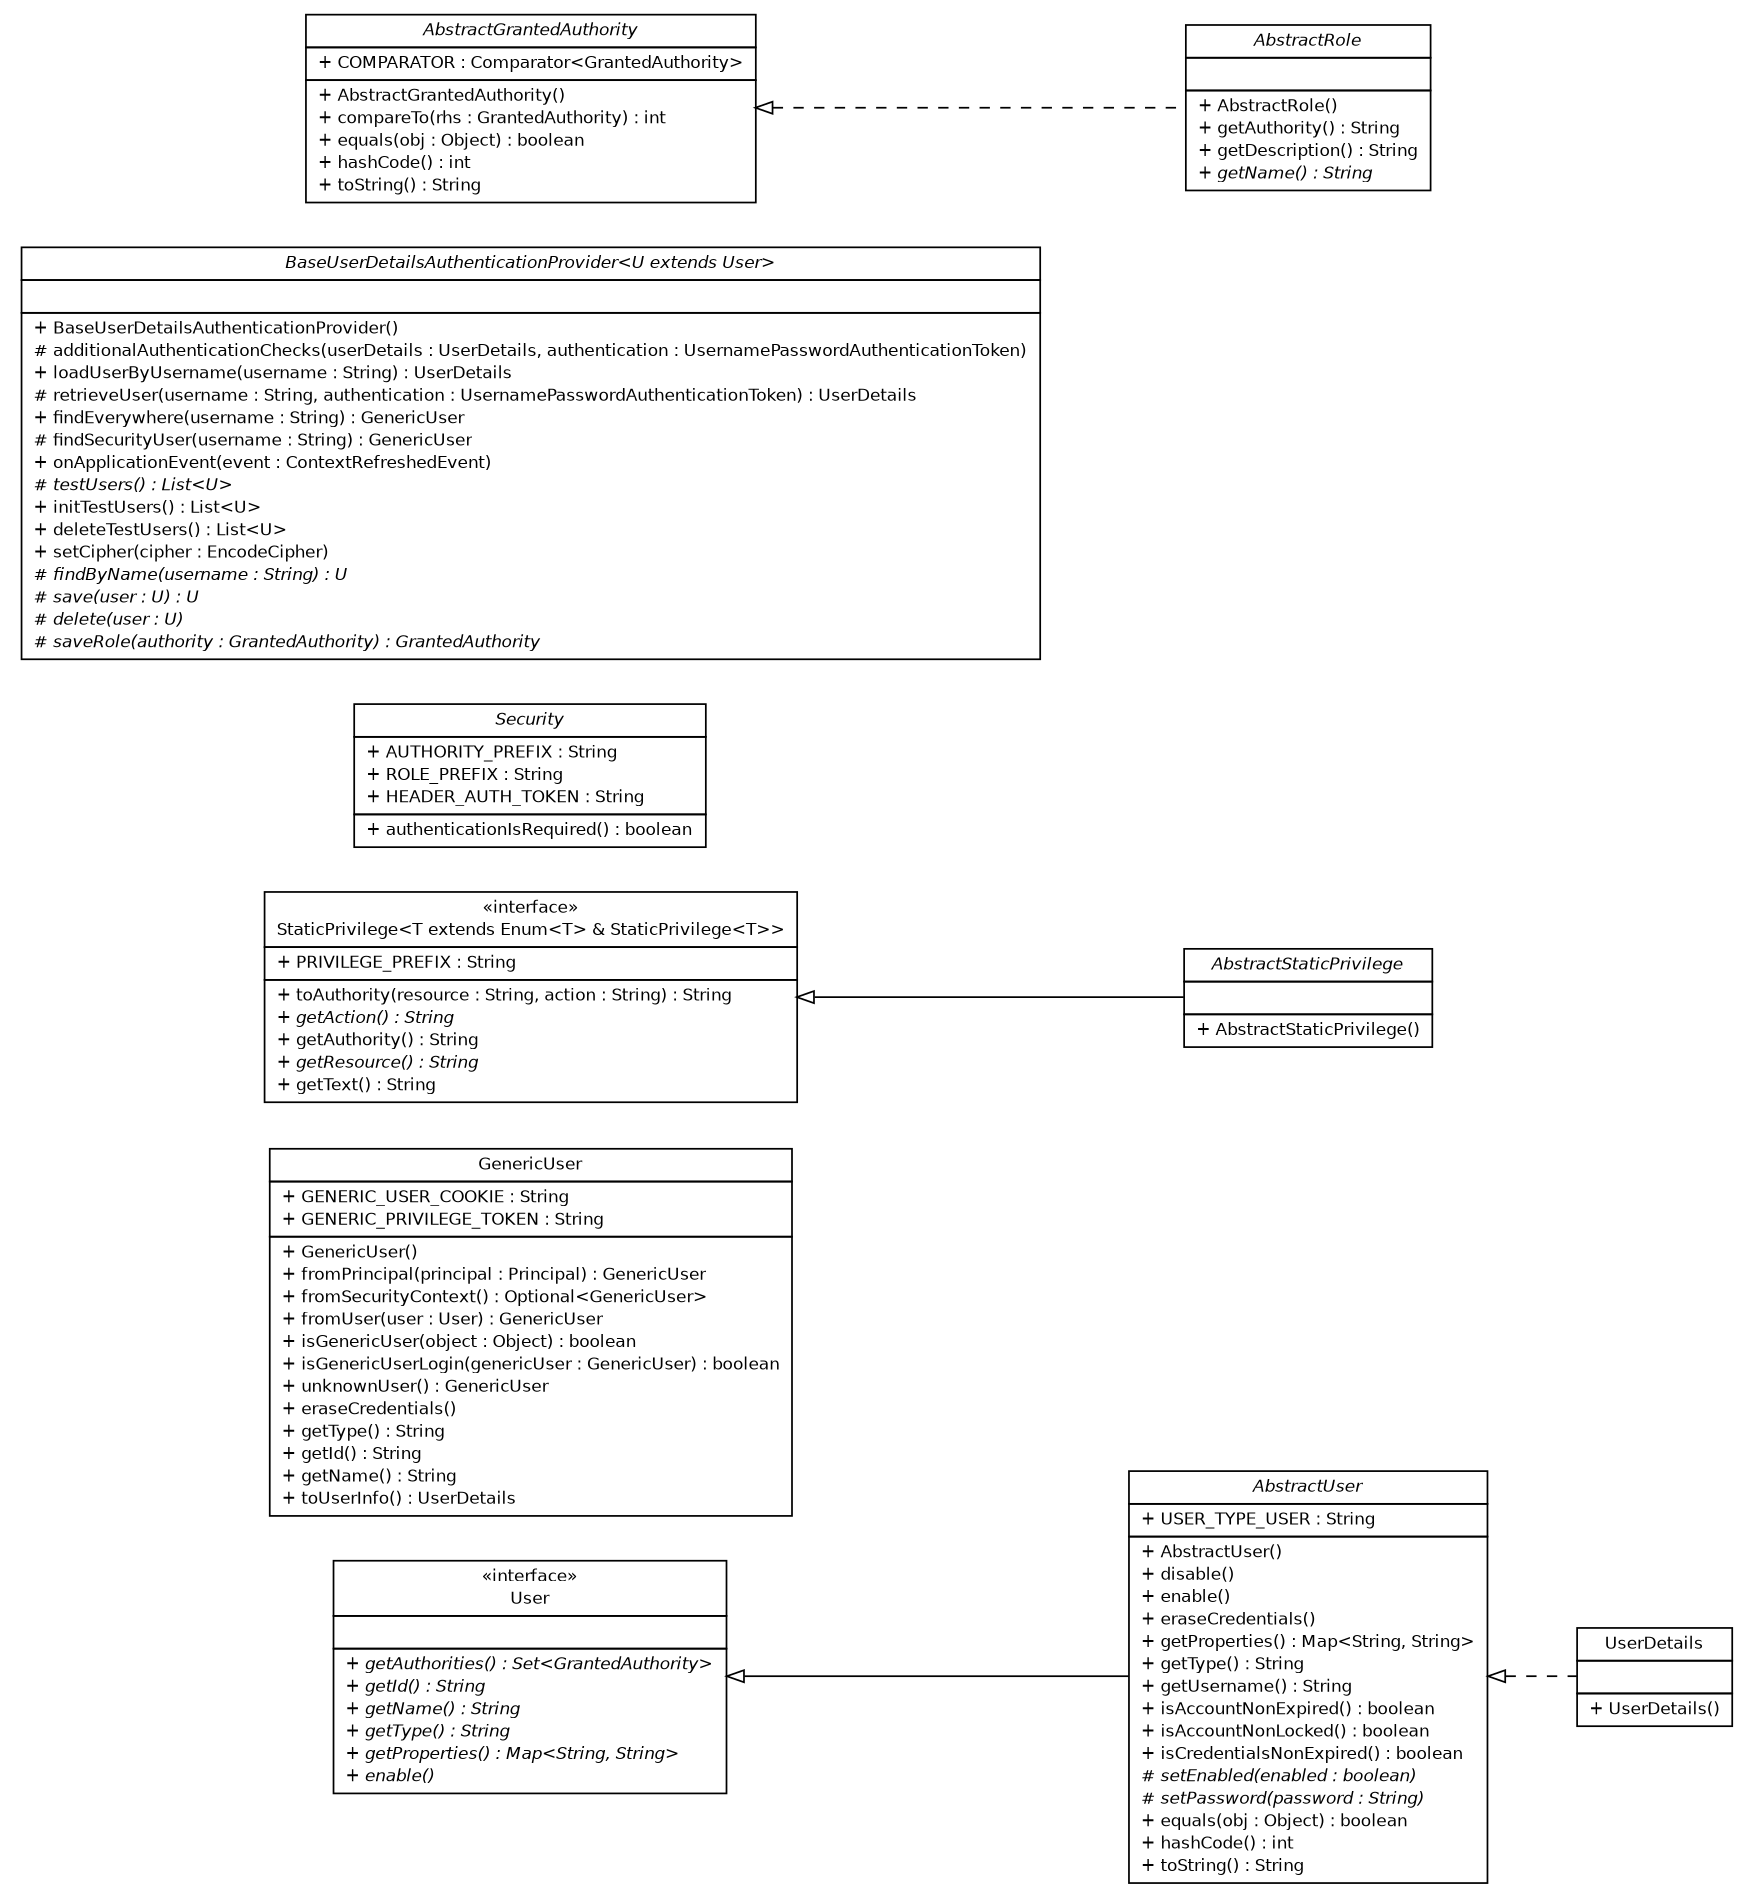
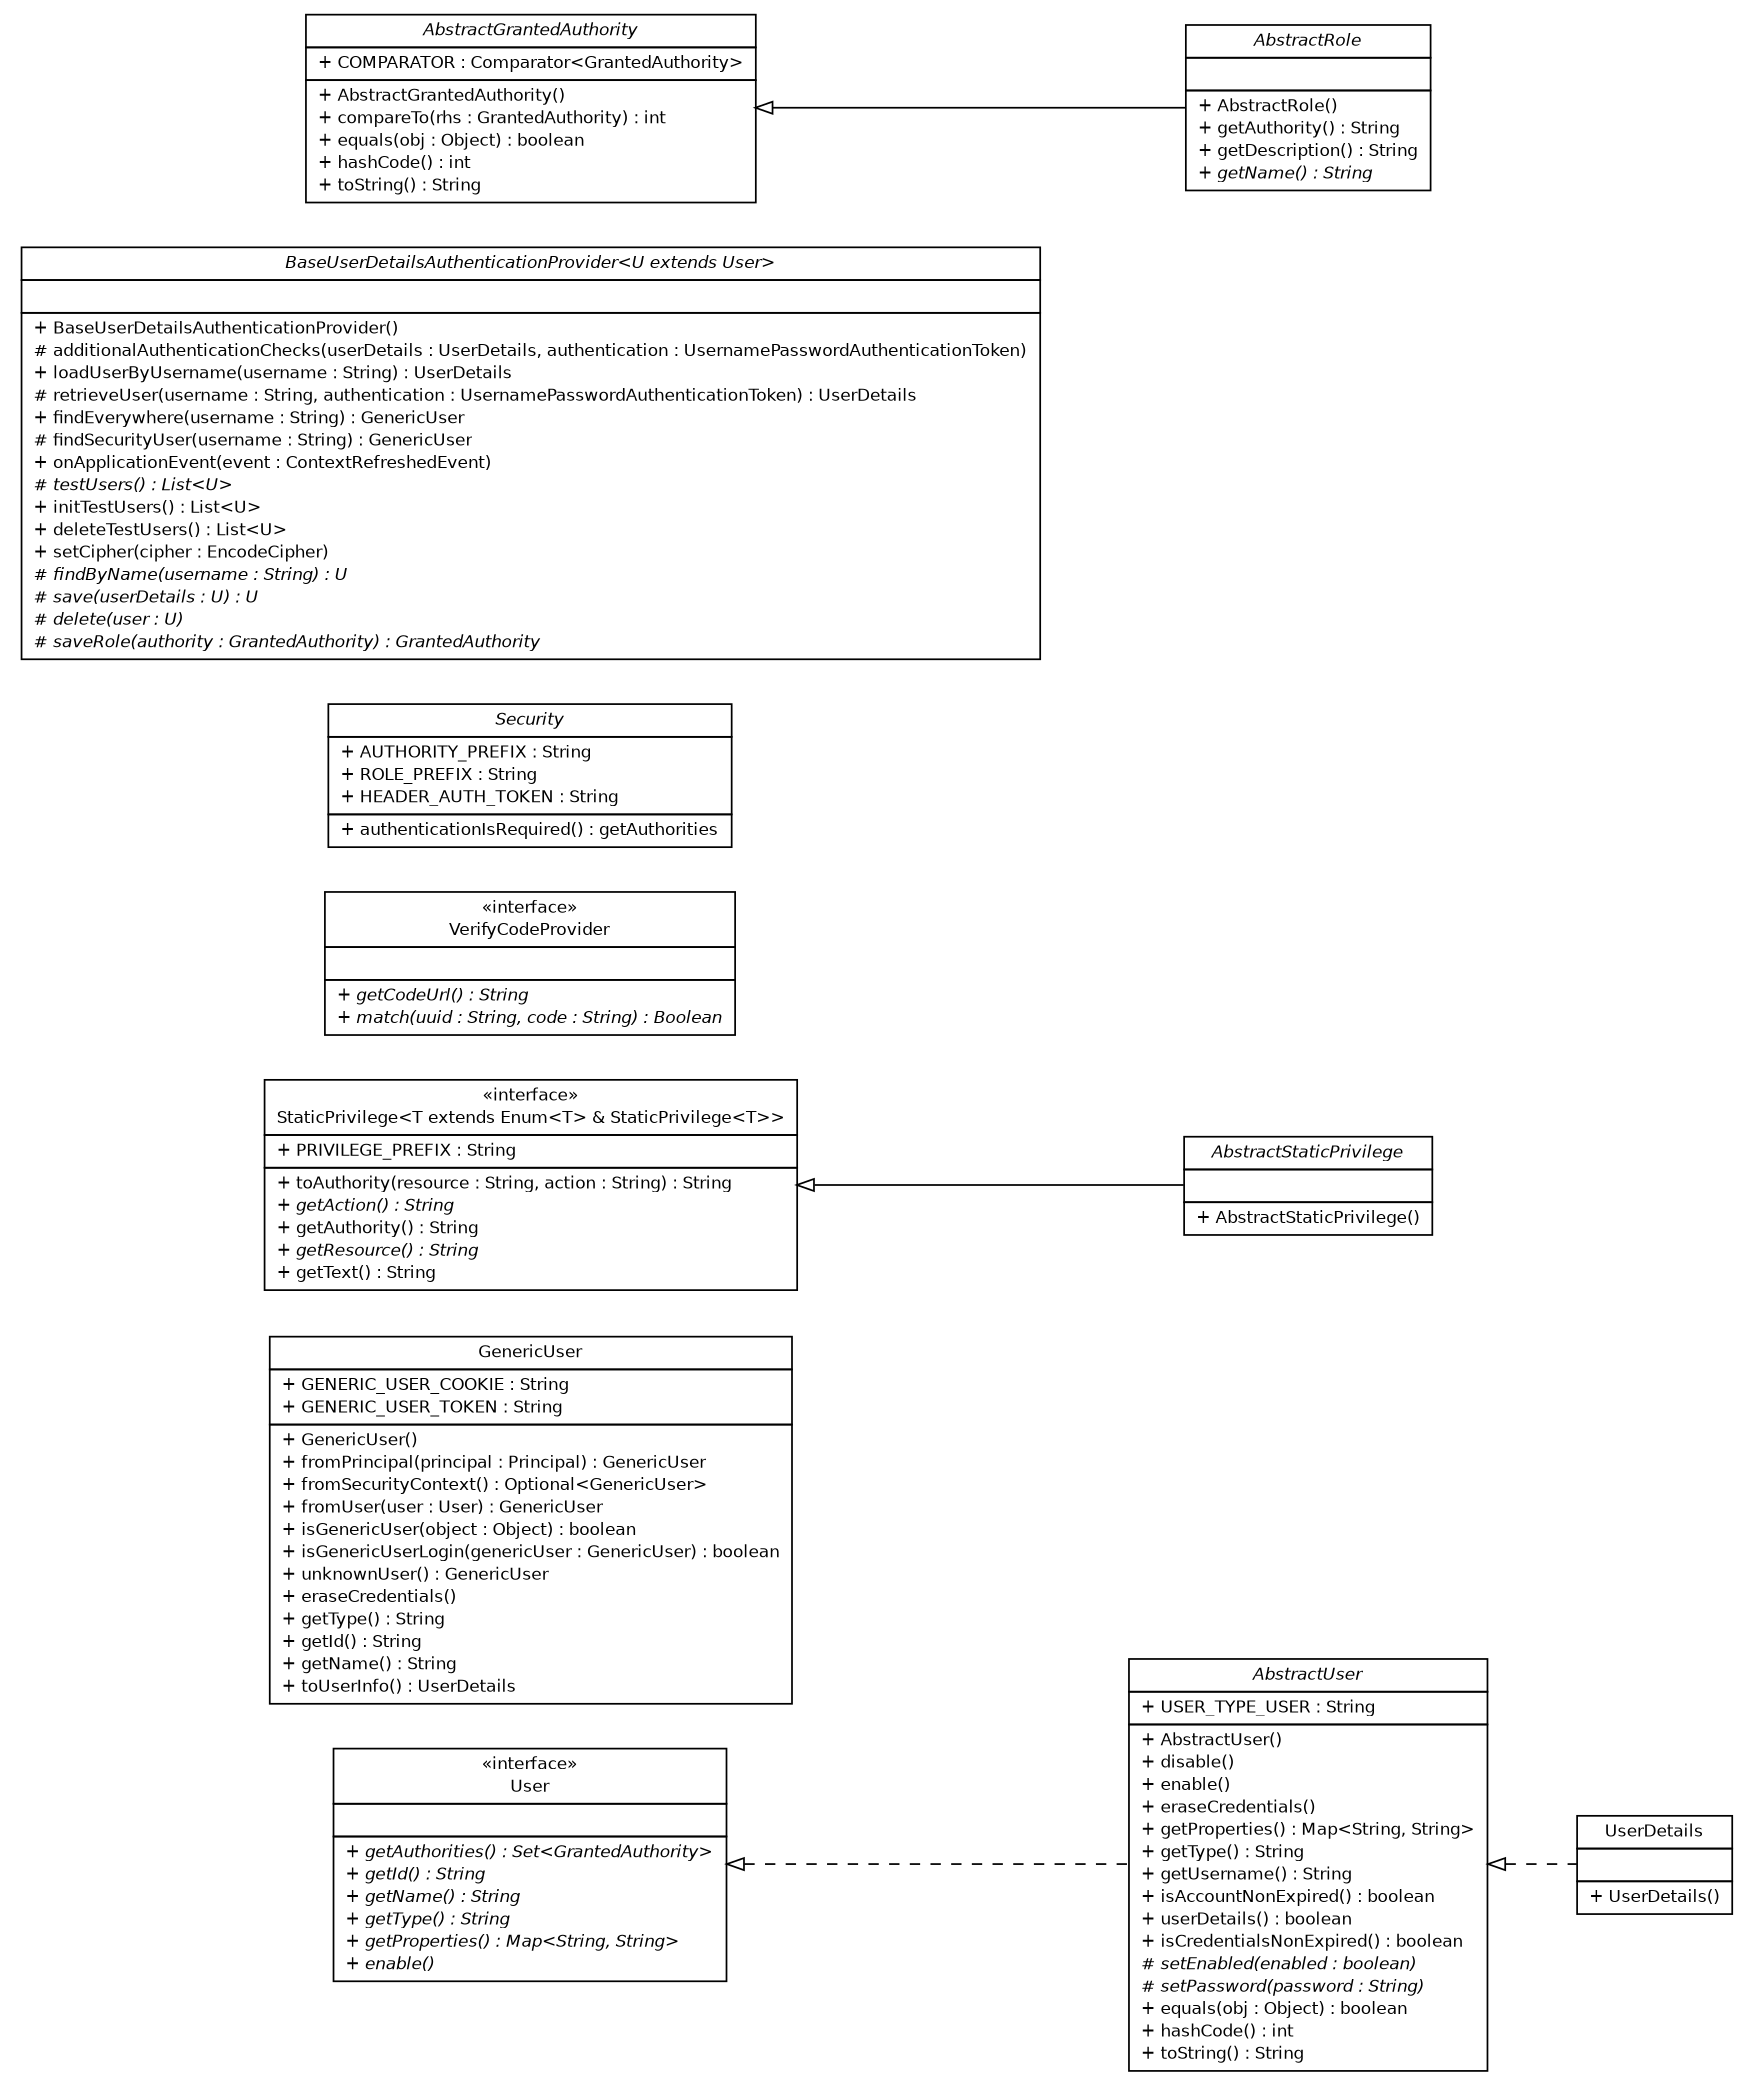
(979, 108) -> (979, 108)
(117, 597) -> (147, 597)
(530, 830) -> (530, 830)
none -> (530, 963)
(443, 1219) -> (422, 1407)
(937, 1676) -> (937, 1864)
(1286, 1731) -> (1247, 1919)
